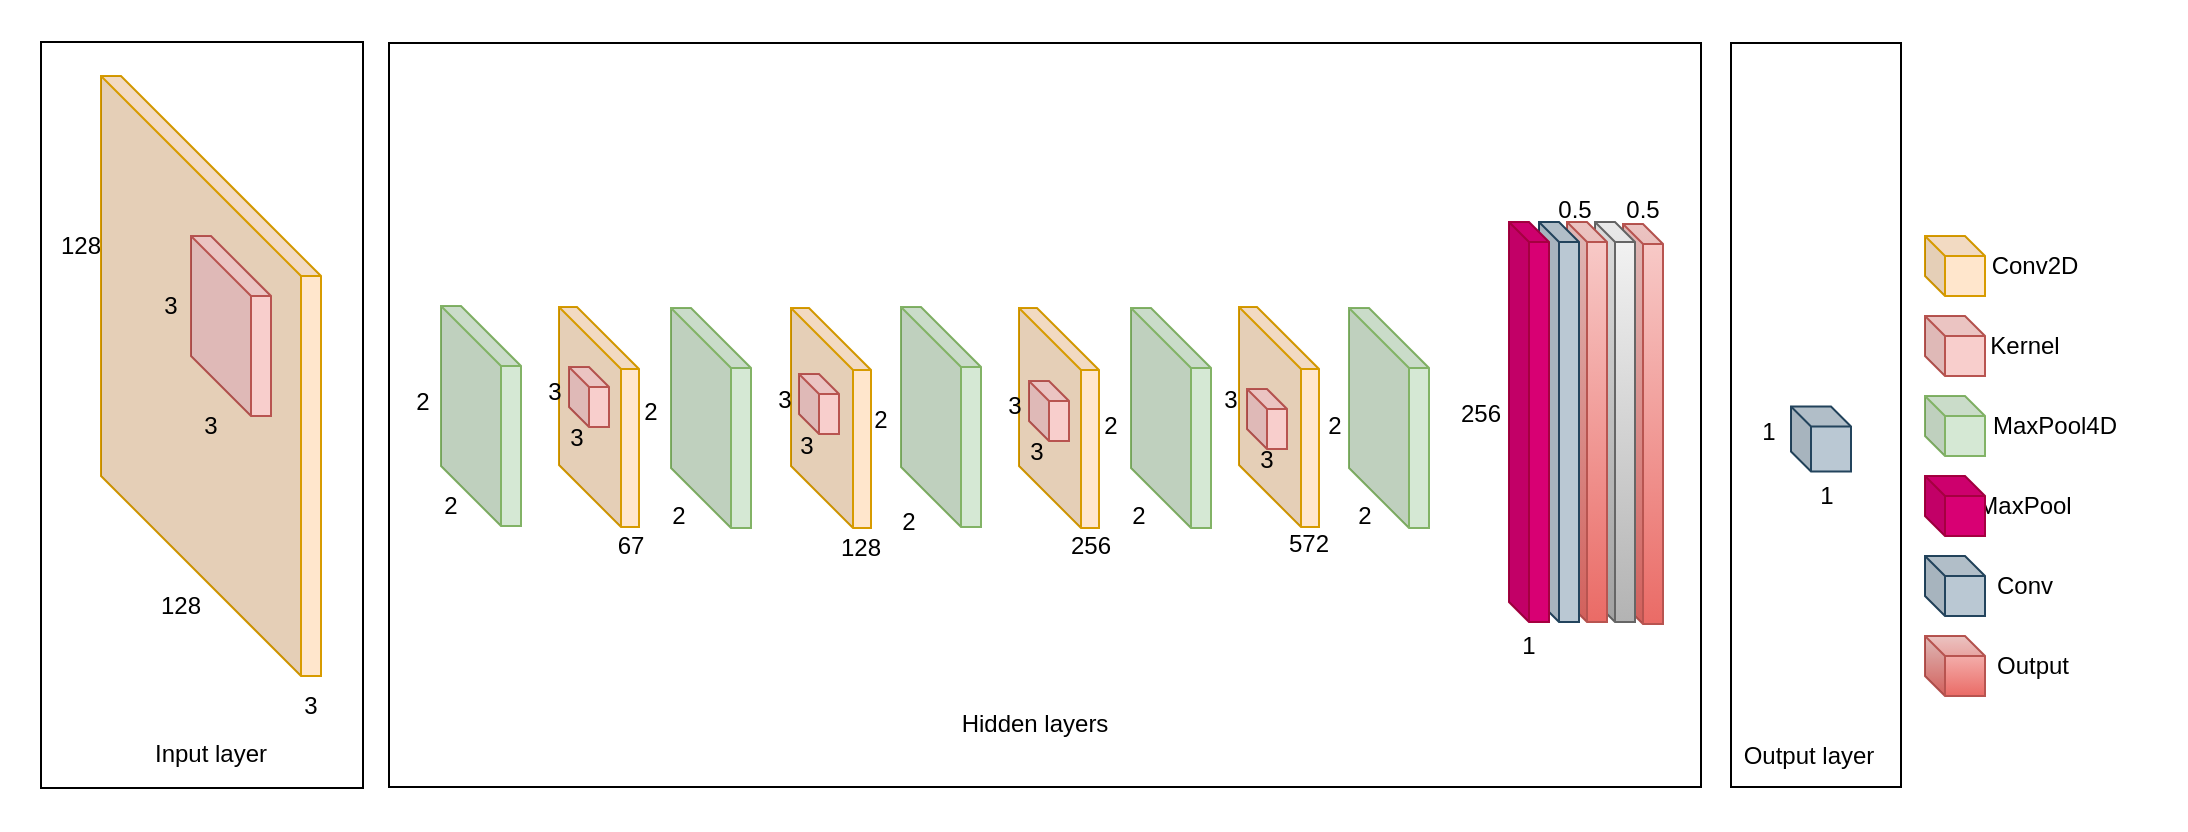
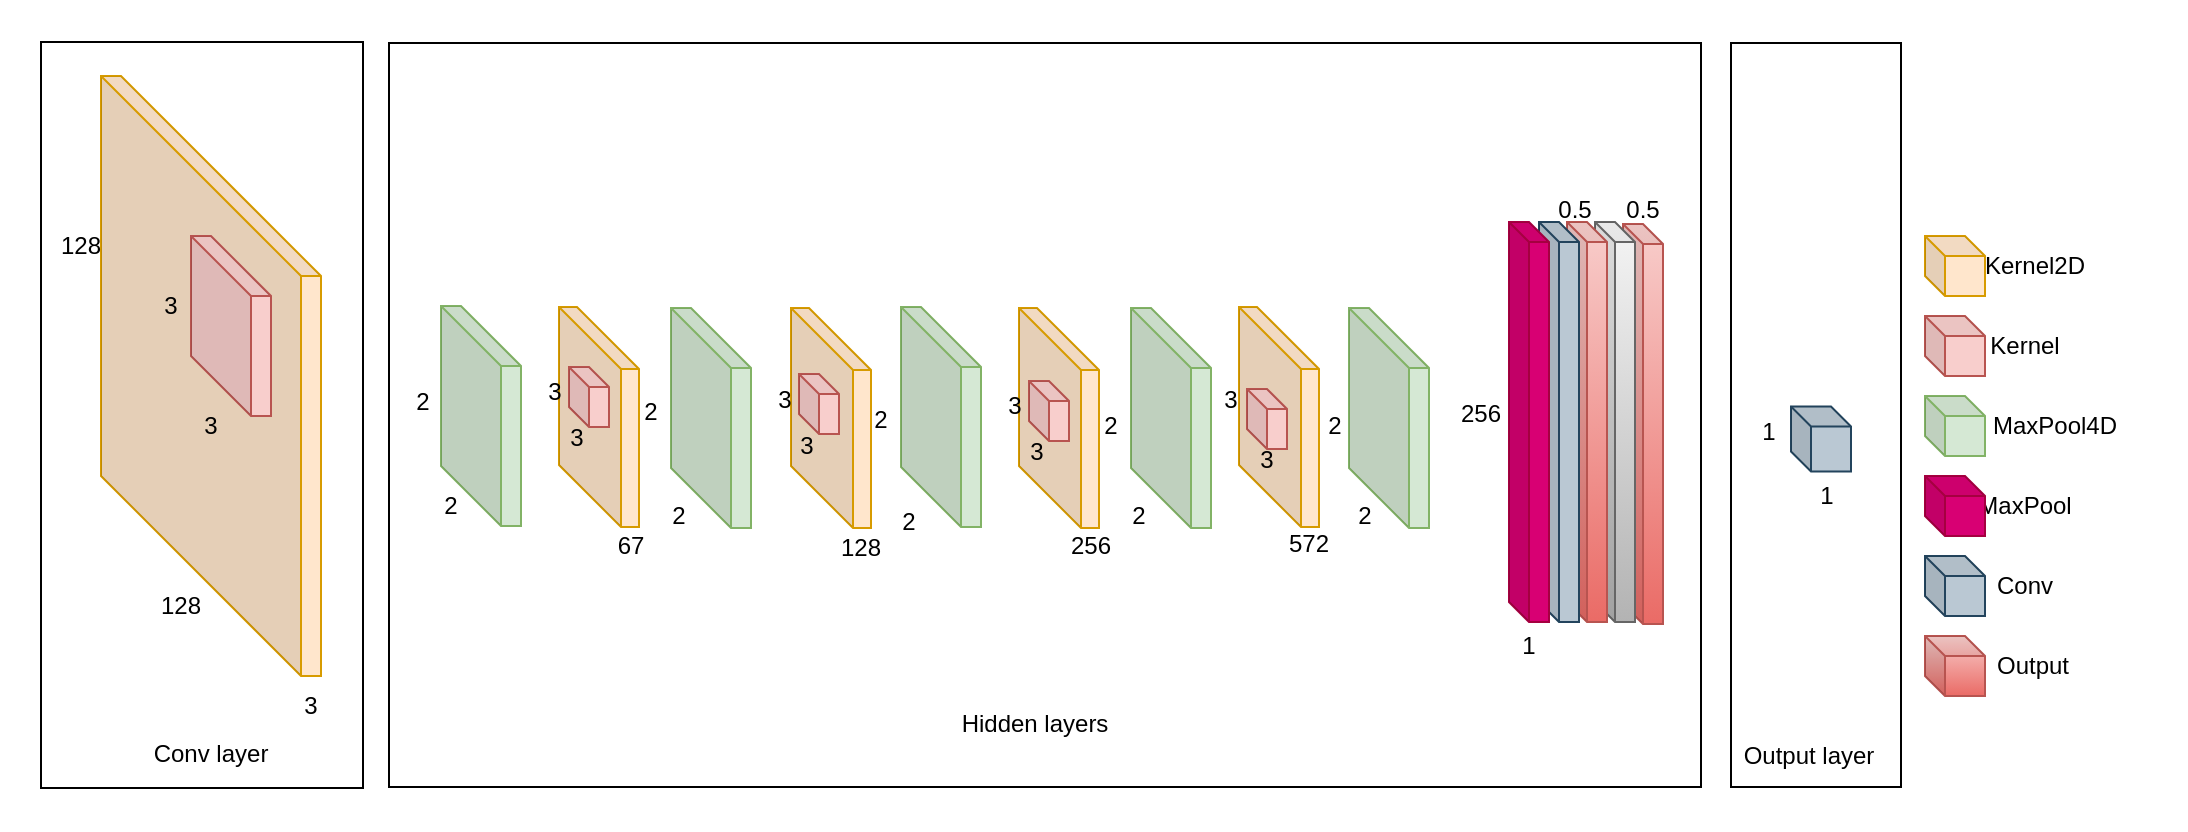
(2036, 267) -> (2036, 267)
(212, 755) -> (212, 755)
